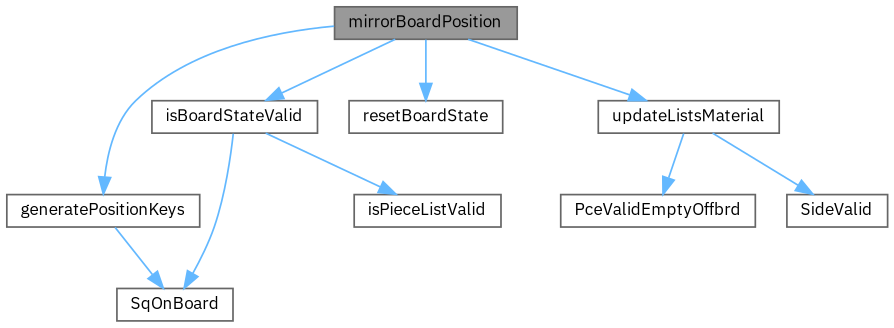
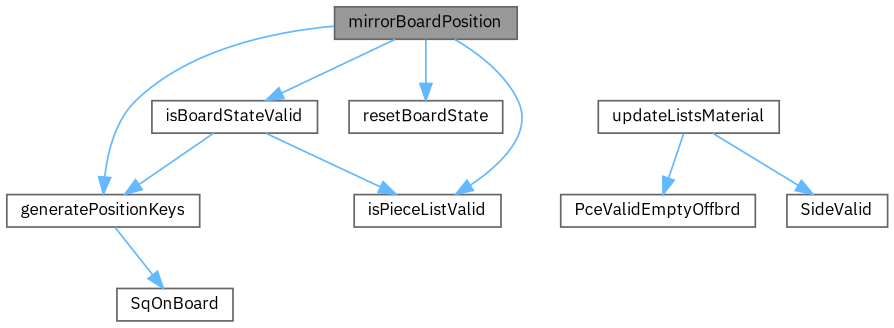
(549, 67) -> (520, 109)
(220, 206) -> (176, 159)
